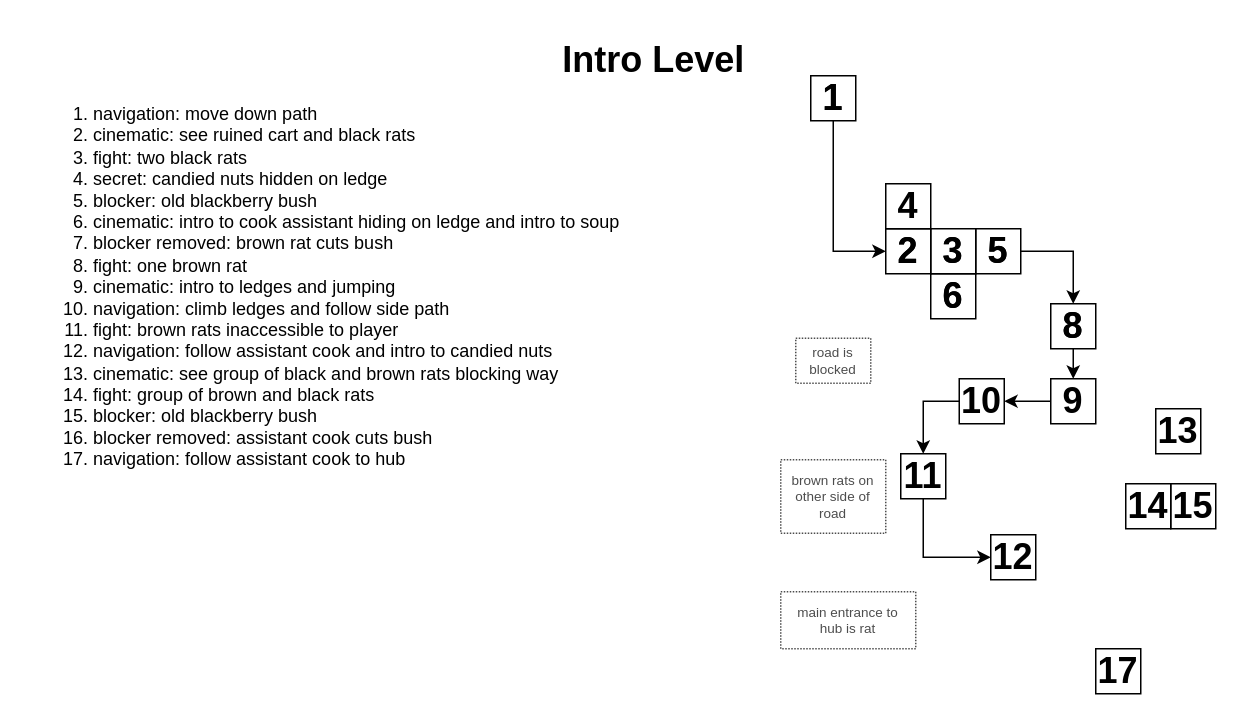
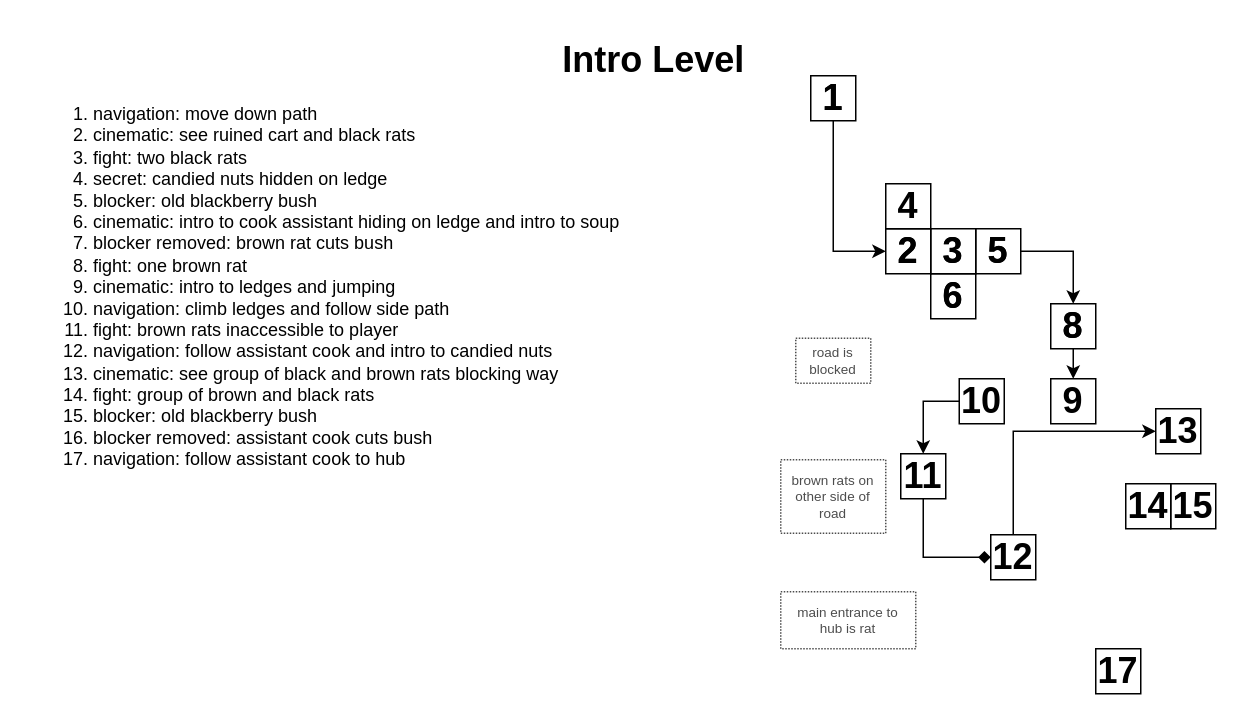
(1032, 401) -> none
none -> (1027, 431)
(979, 557) -> (978, 557)
